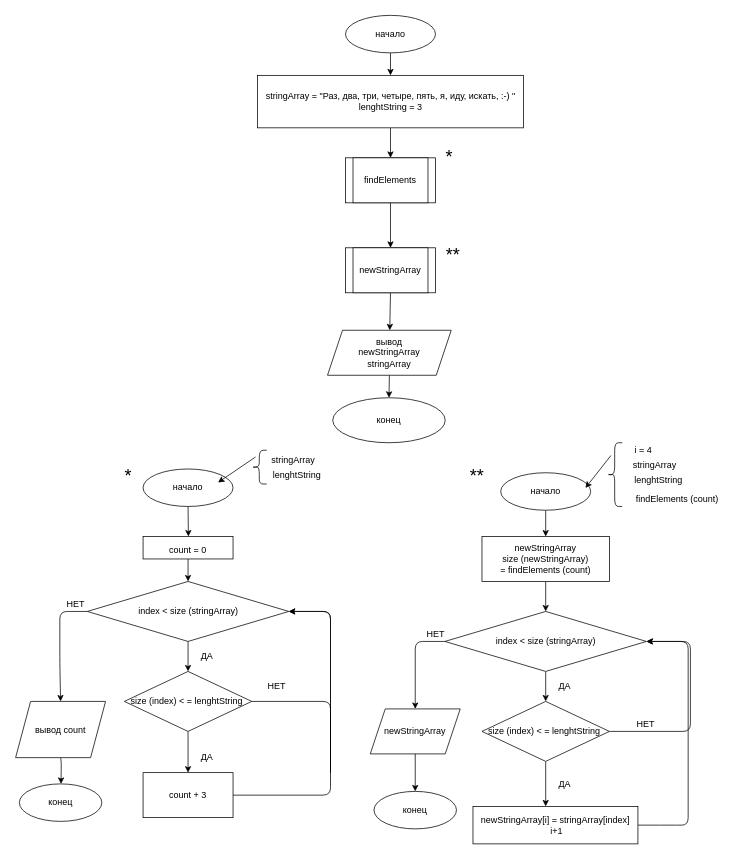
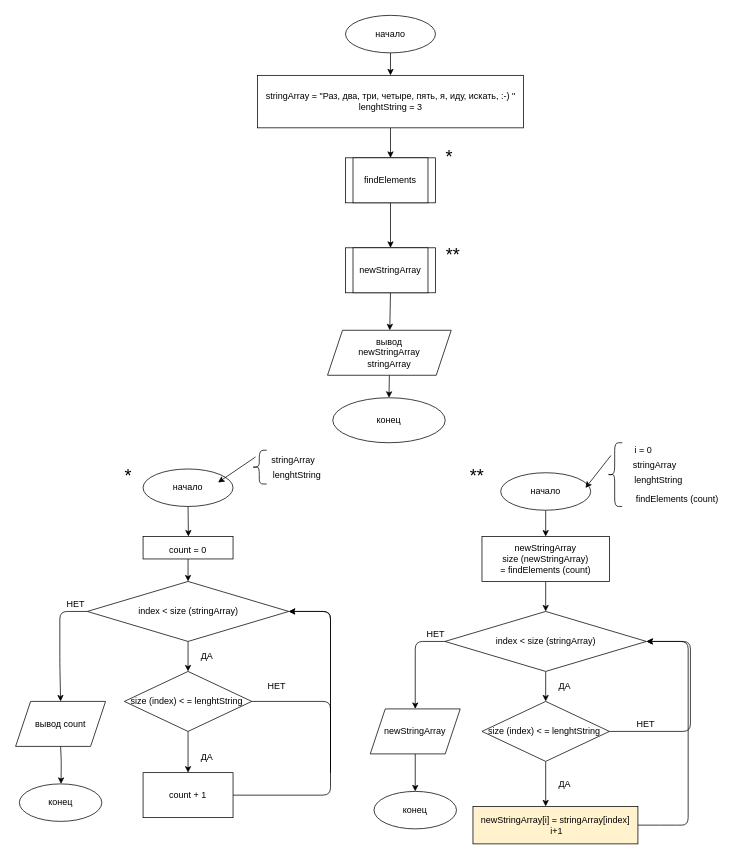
(644, 450) -> (644, 450)
(60, 730) -> (60, 724)
(188, 795) -> (188, 795)
(555, 825) -> (555, 825)
